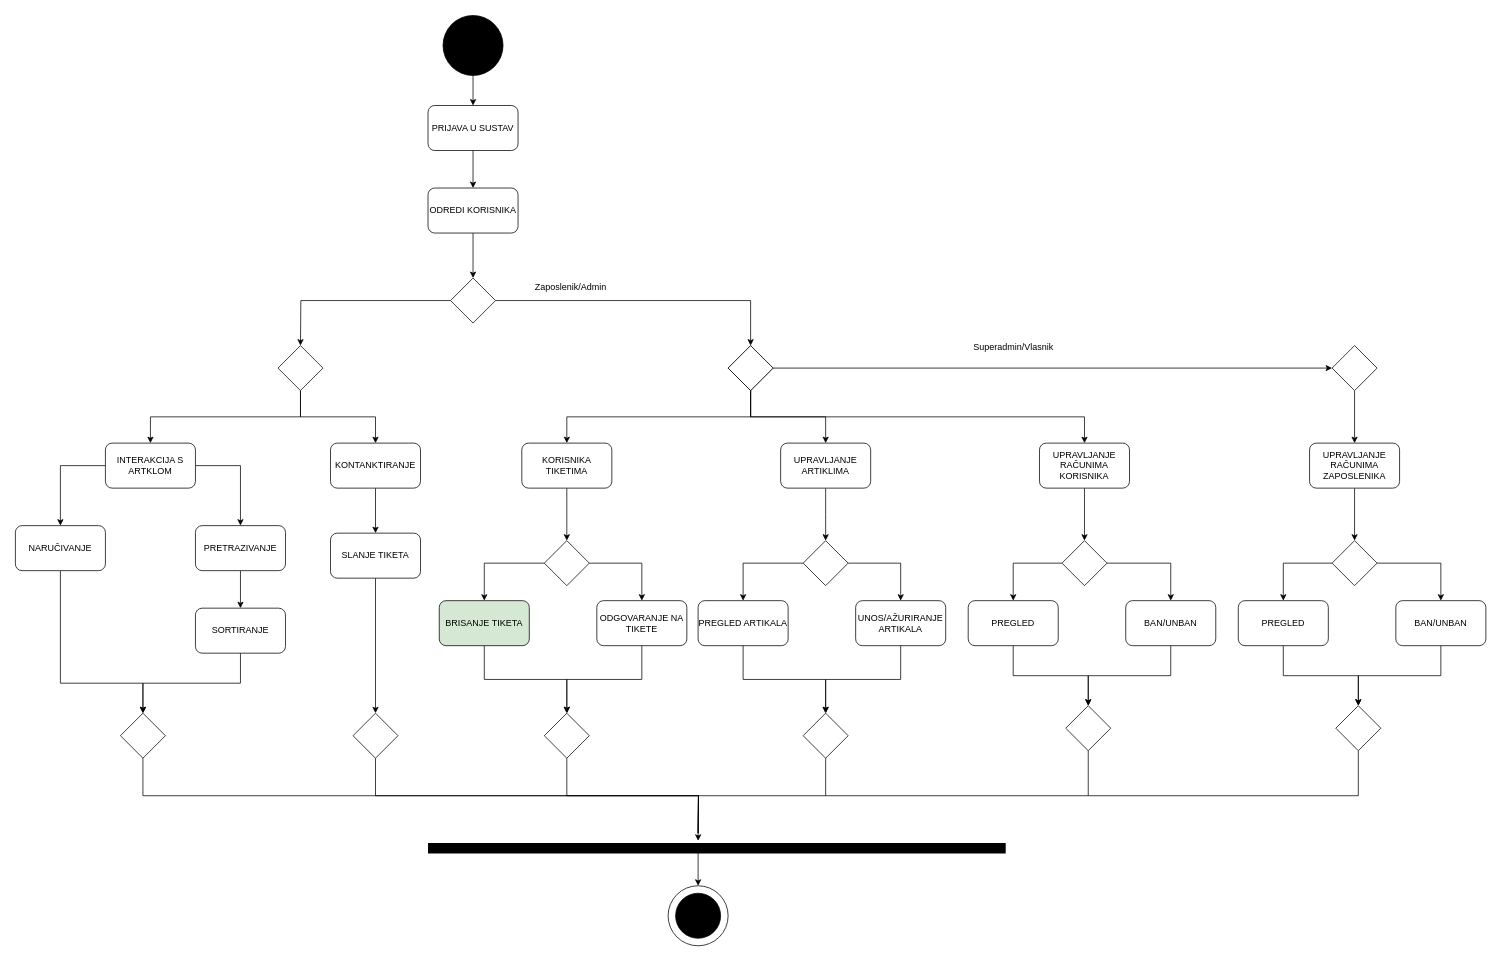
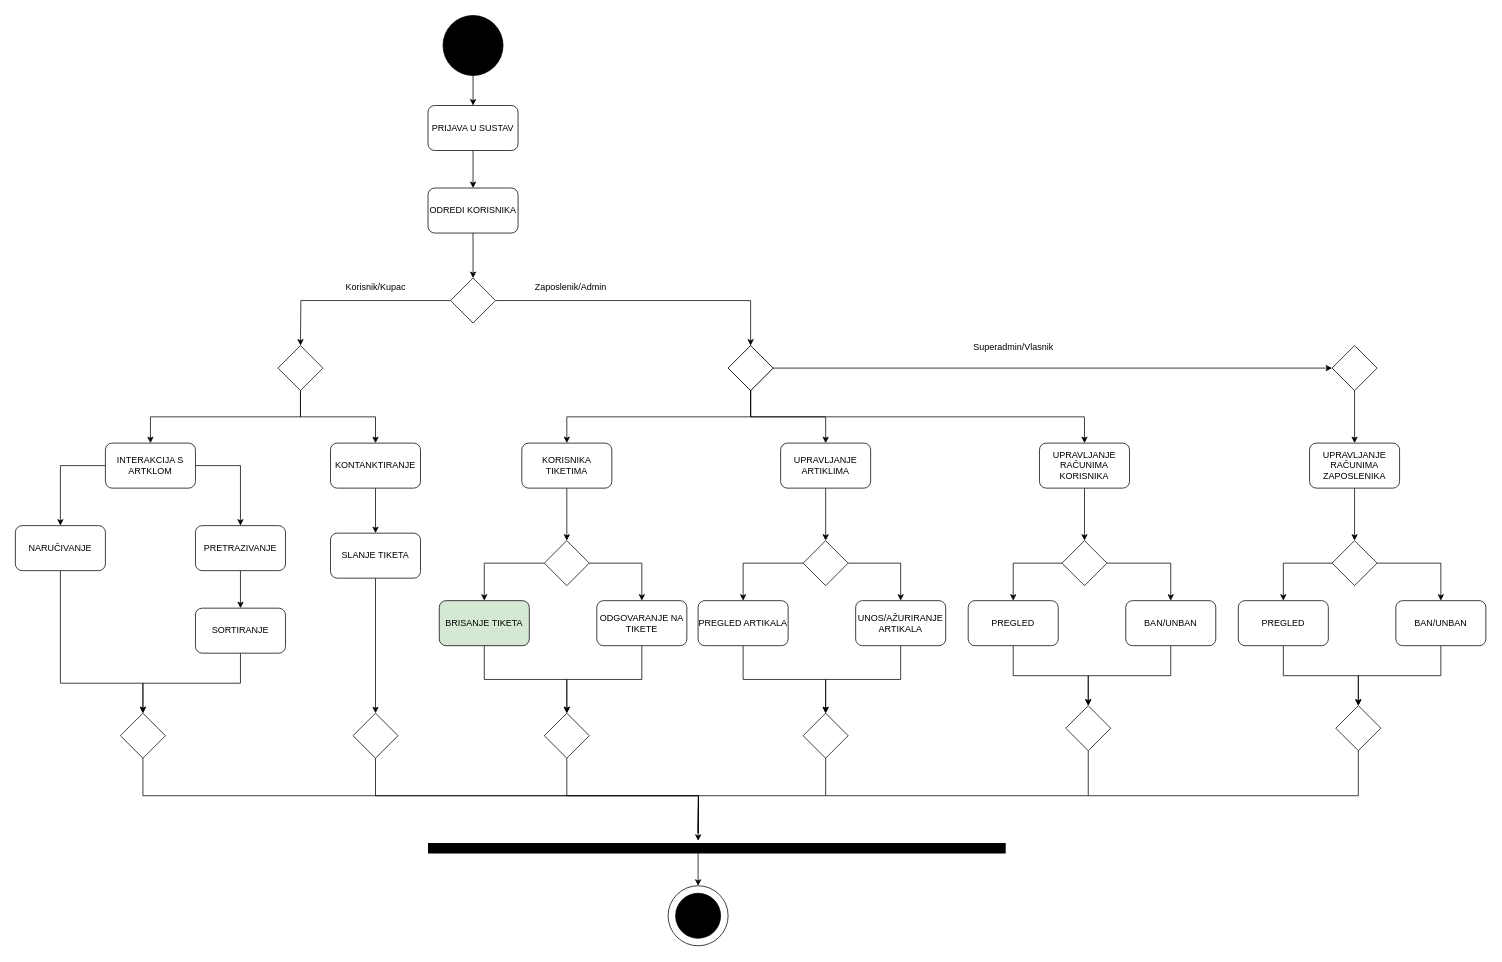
none -> (375, 288)
